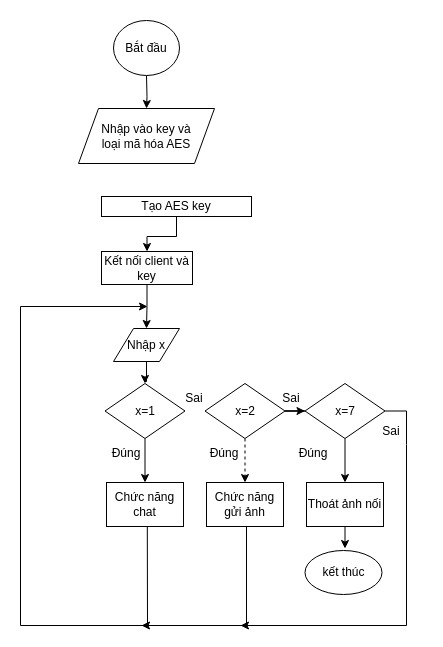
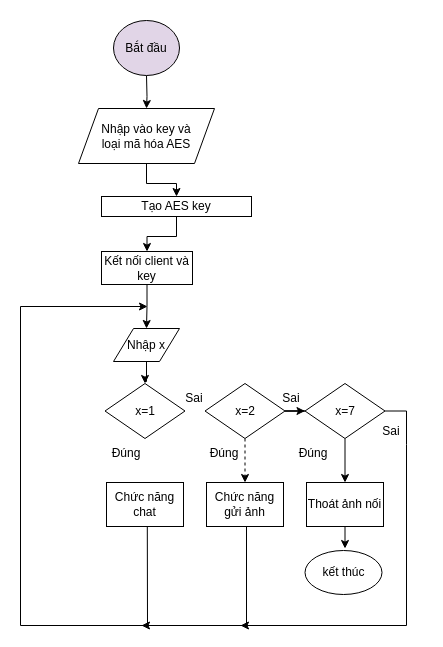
(147, 48) -> (147, 48)
none -> (155, 184)
(145, 457) -> none
